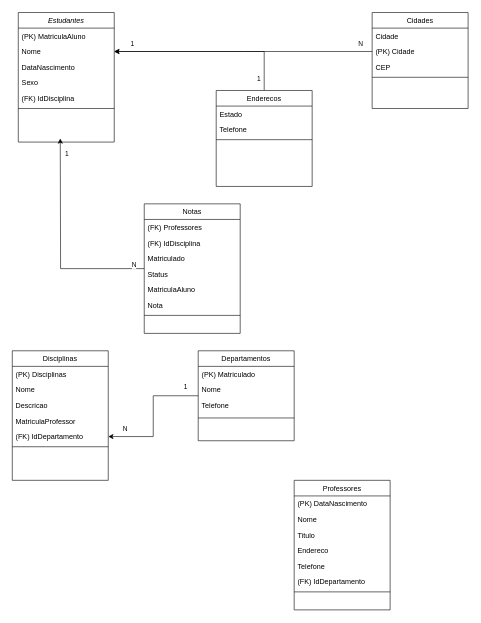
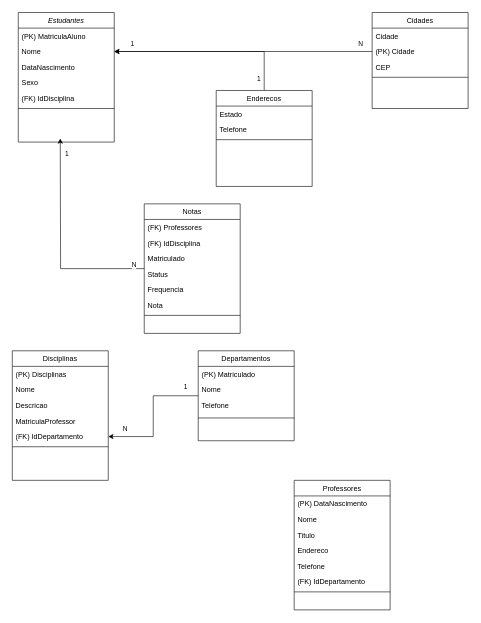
(173, 290) -> (167, 290)
